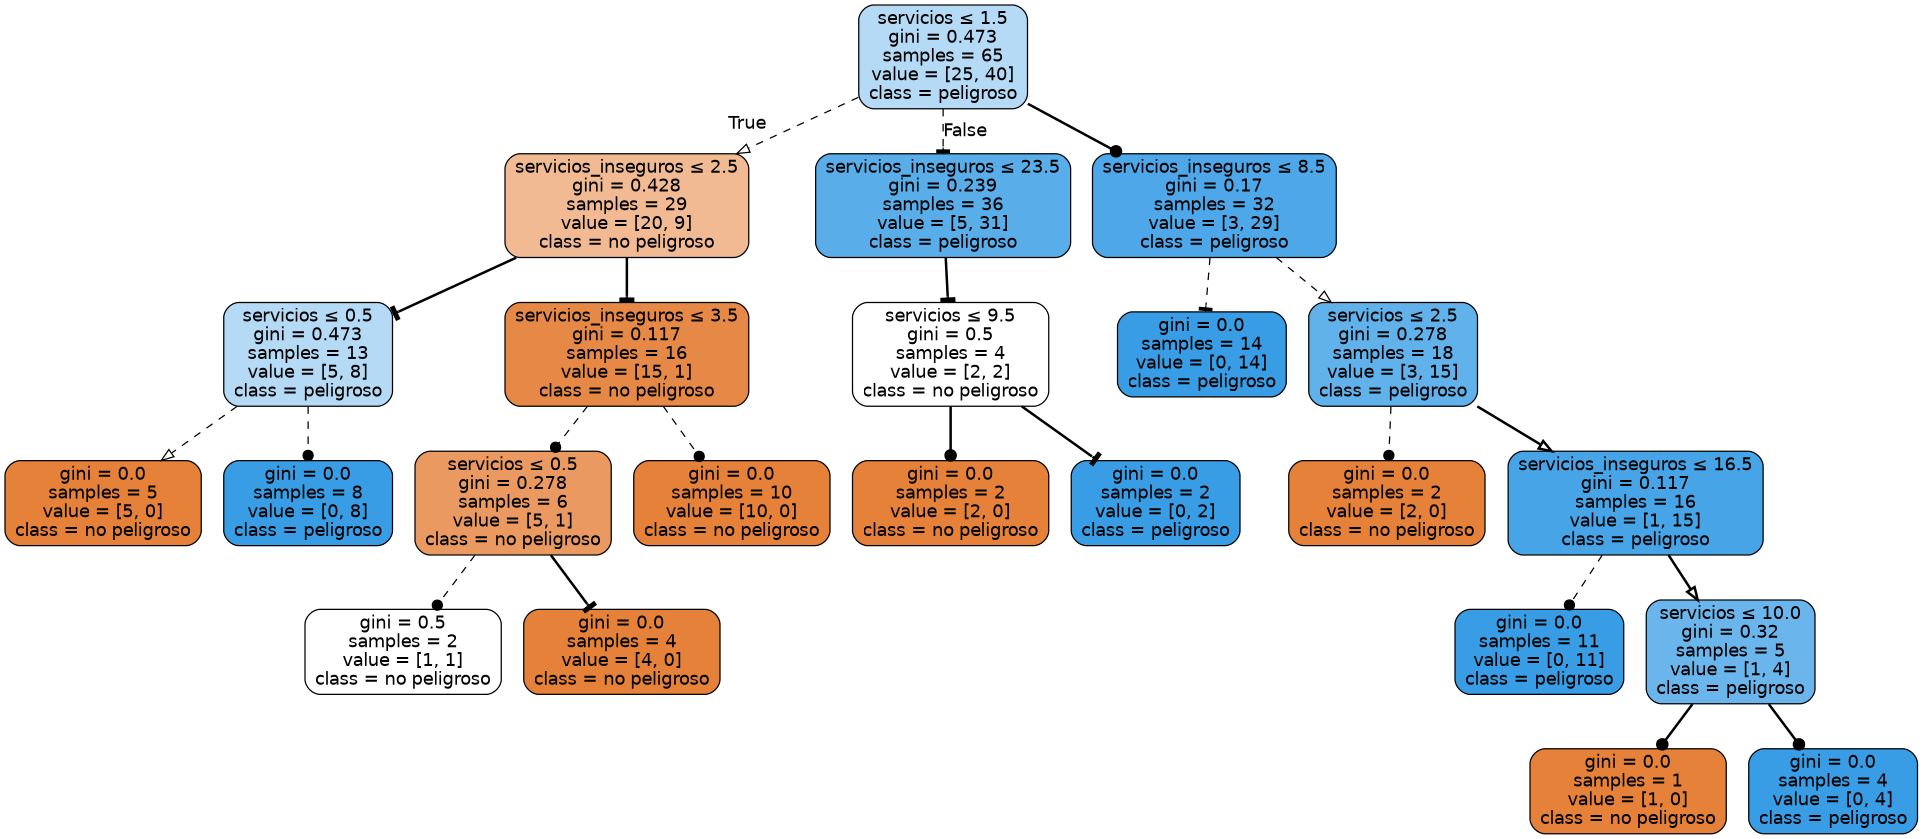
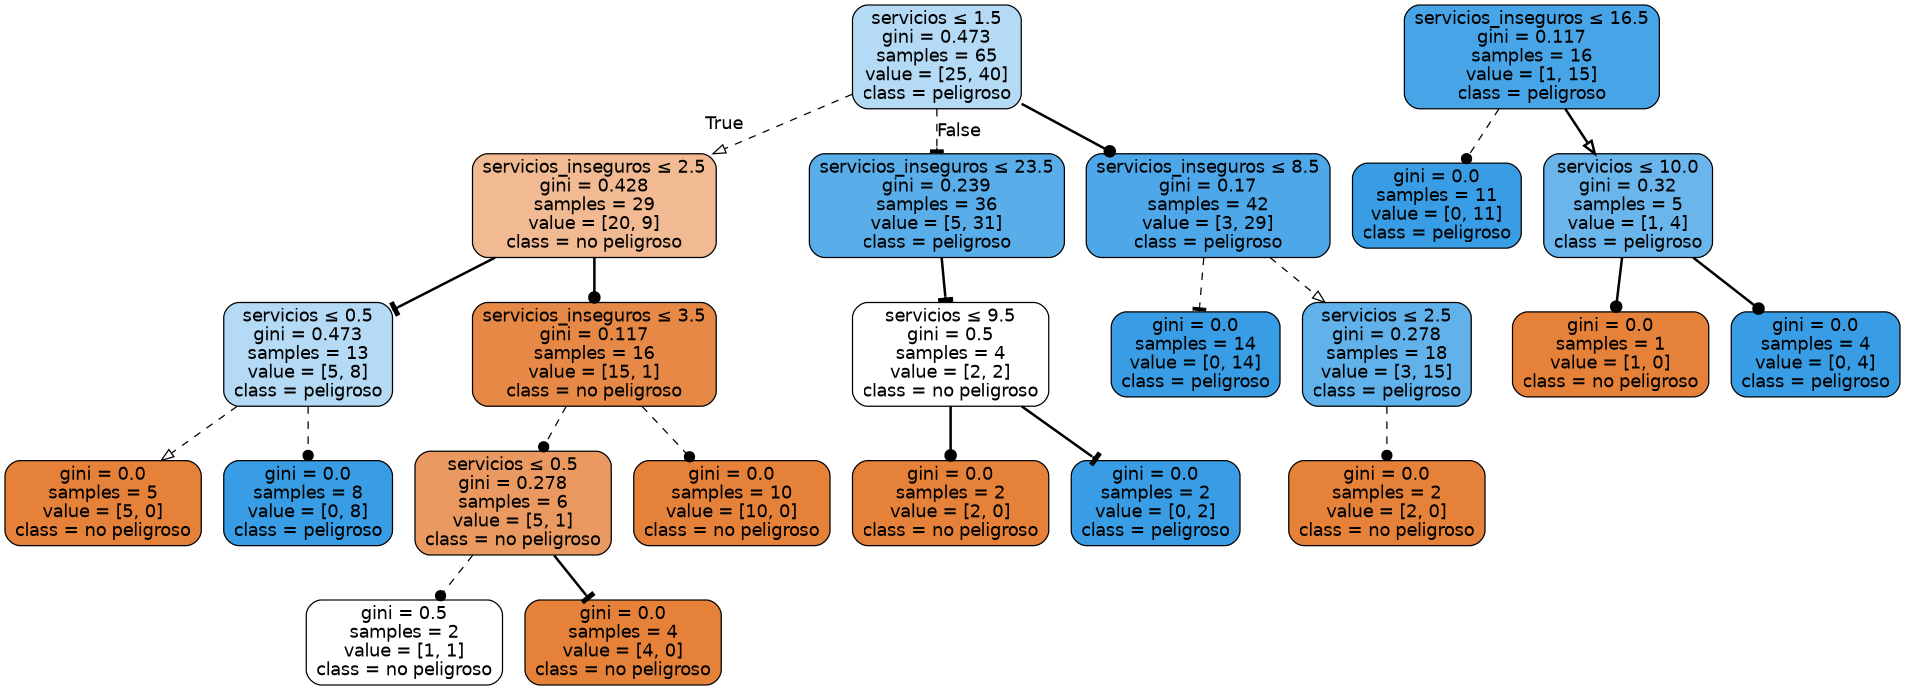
(1214, 205) -> (1208, 205)
(627, 277) -> (594, 275)
(1509, 426) -> none
